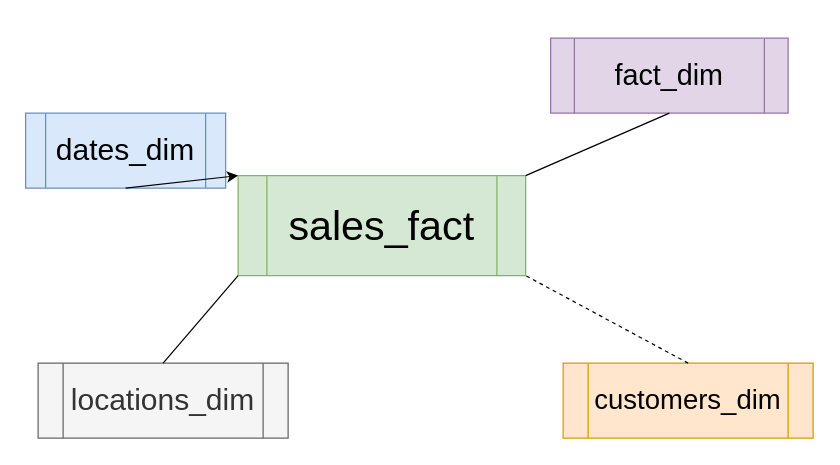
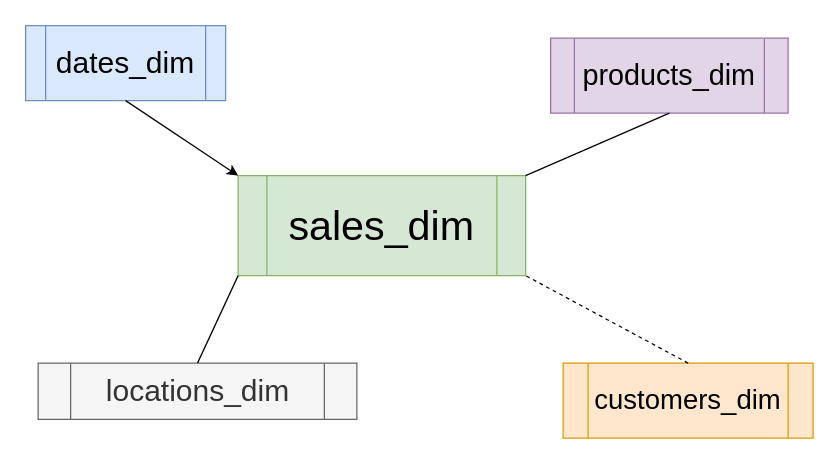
(669, 76) -> (669, 76)
(126, 151) -> (126, 63)
(382, 226) -> (382, 226)
(163, 401) -> (198, 391)
